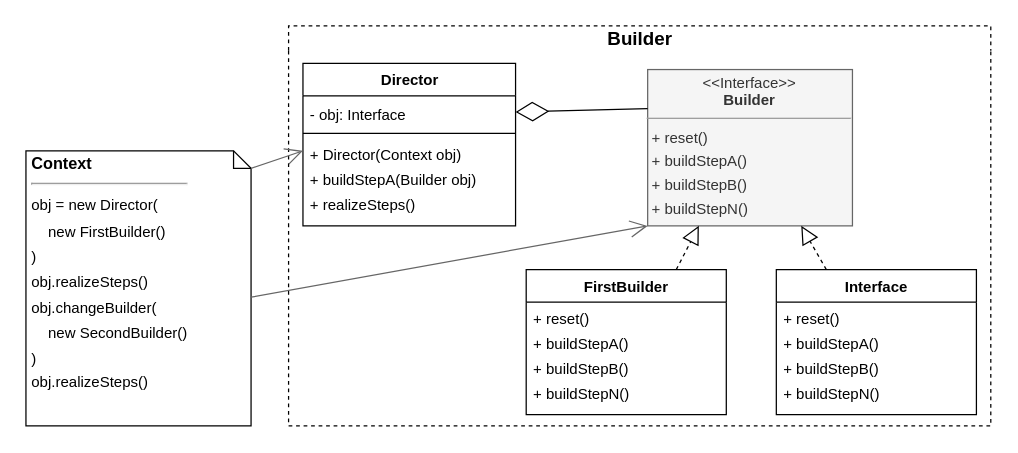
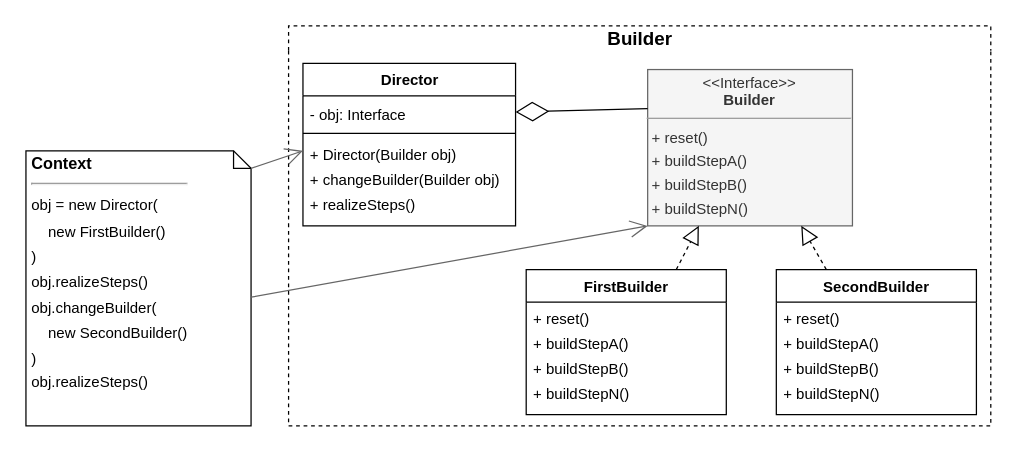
(400, 155) -> (397, 155)
(403, 180) -> (416, 180)
(876, 287) -> (876, 287)
